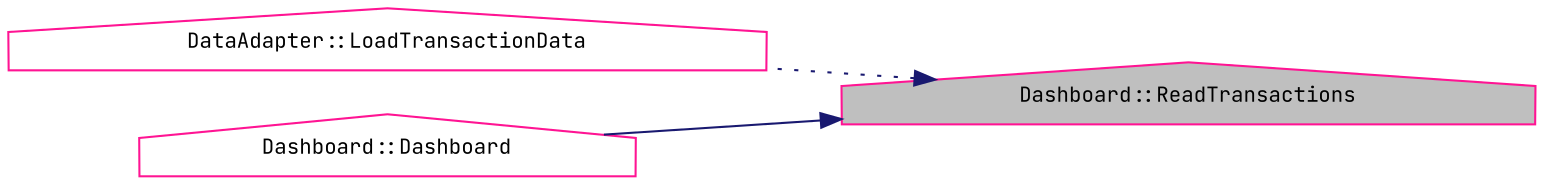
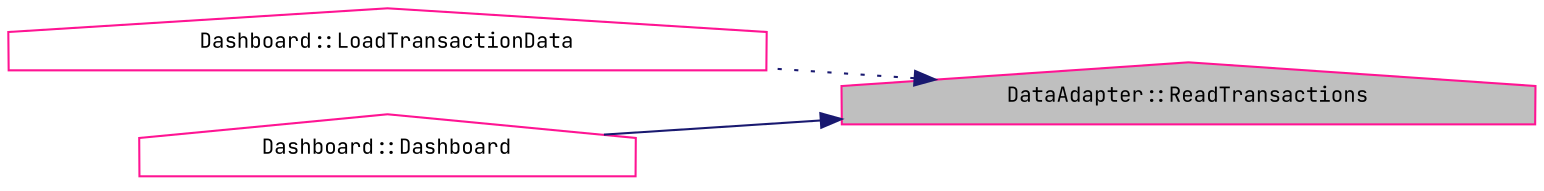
(388, 43) -> (388, 43)
(1188, 97) -> (1188, 97)
